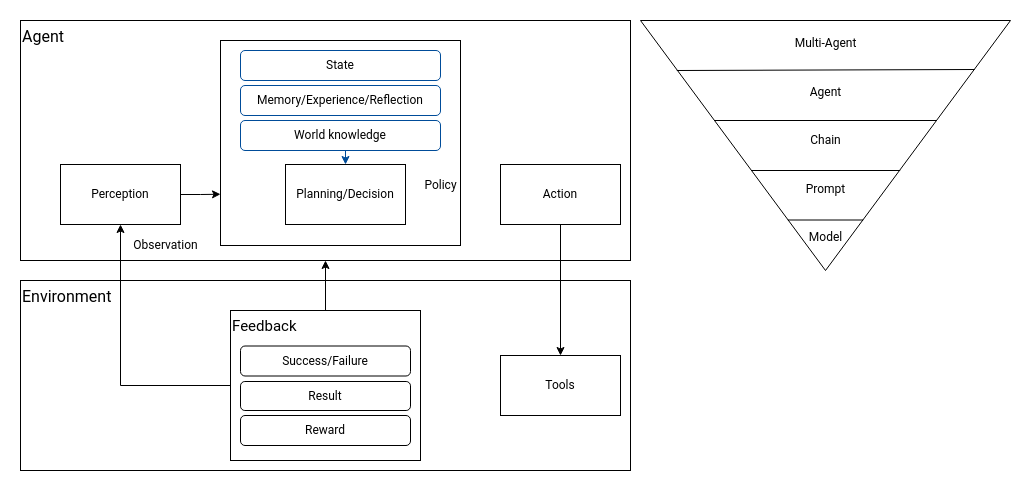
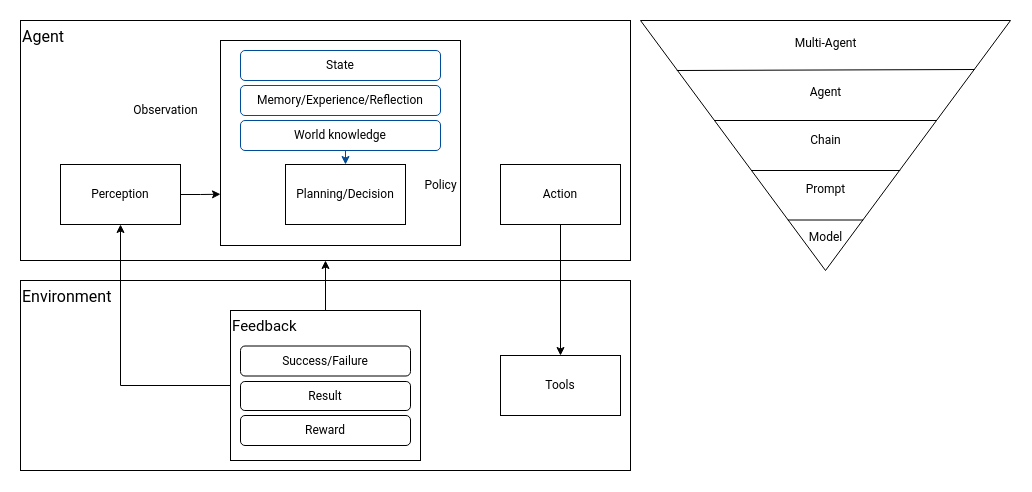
(166, 246) -> (166, 111)
